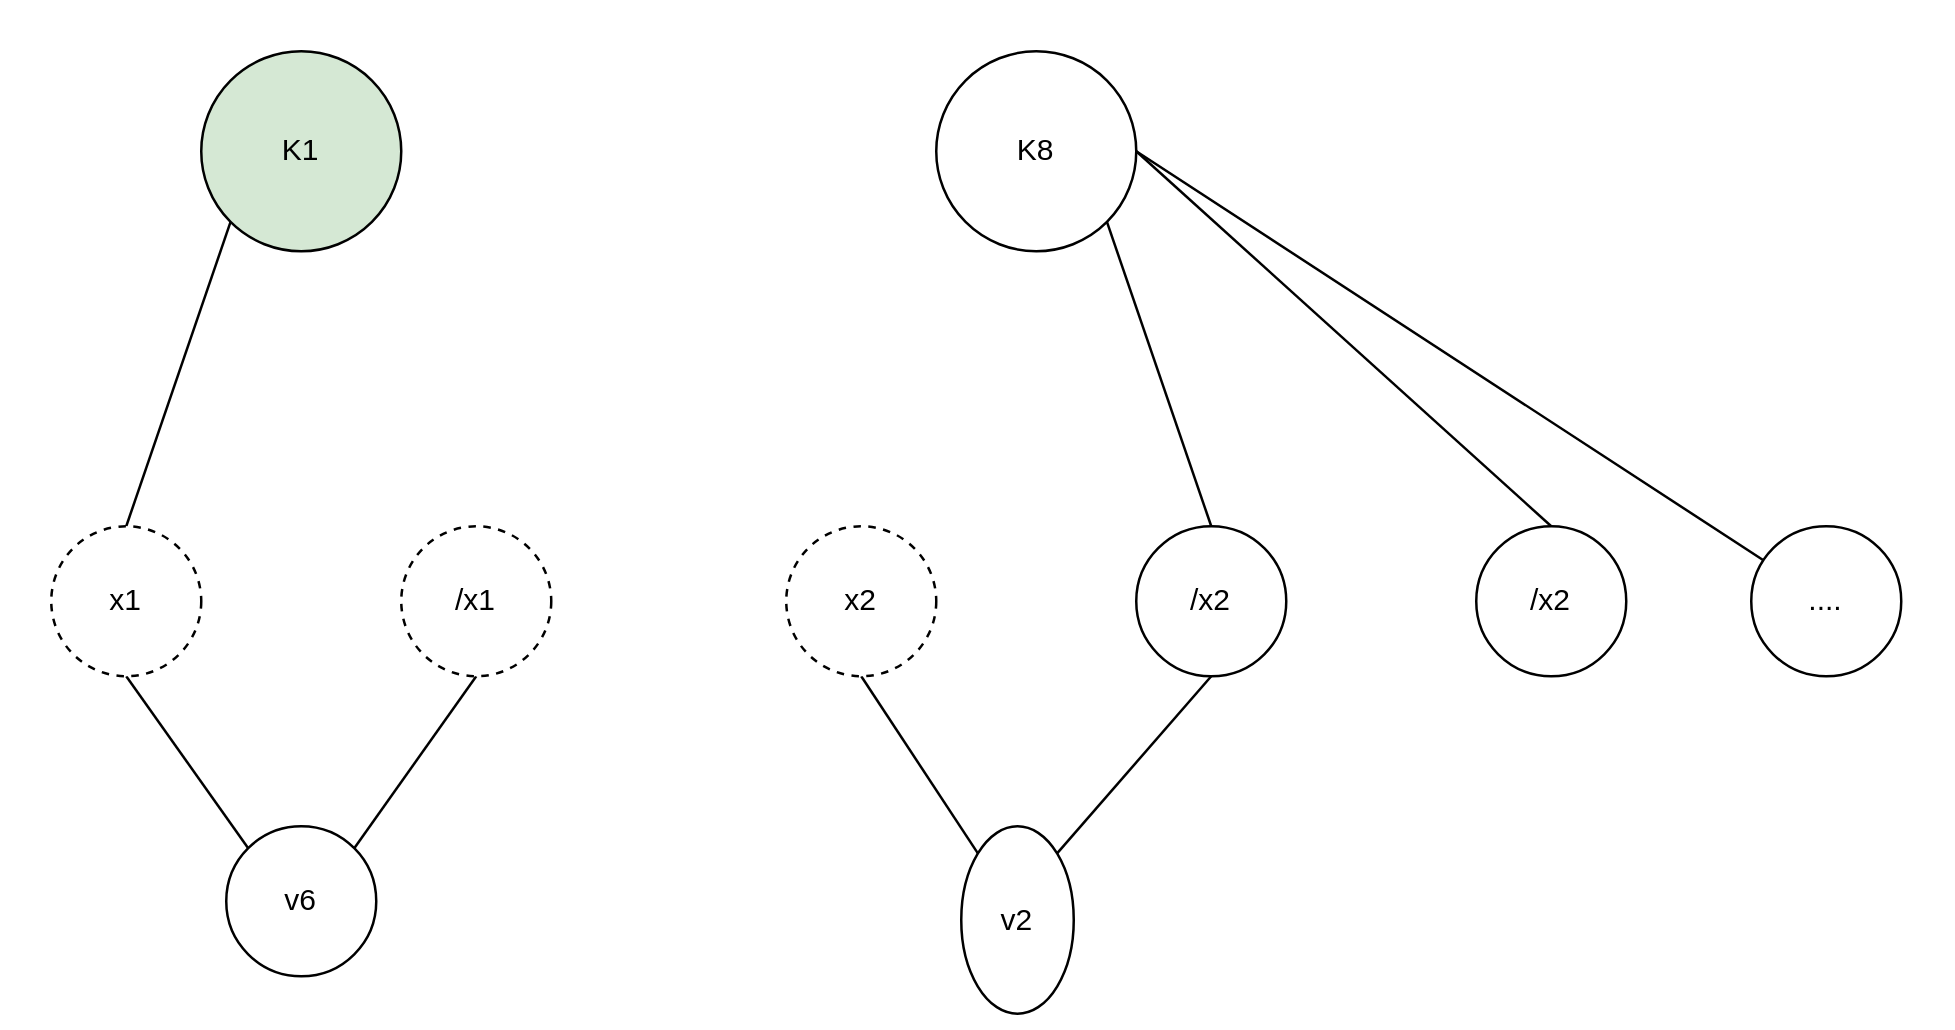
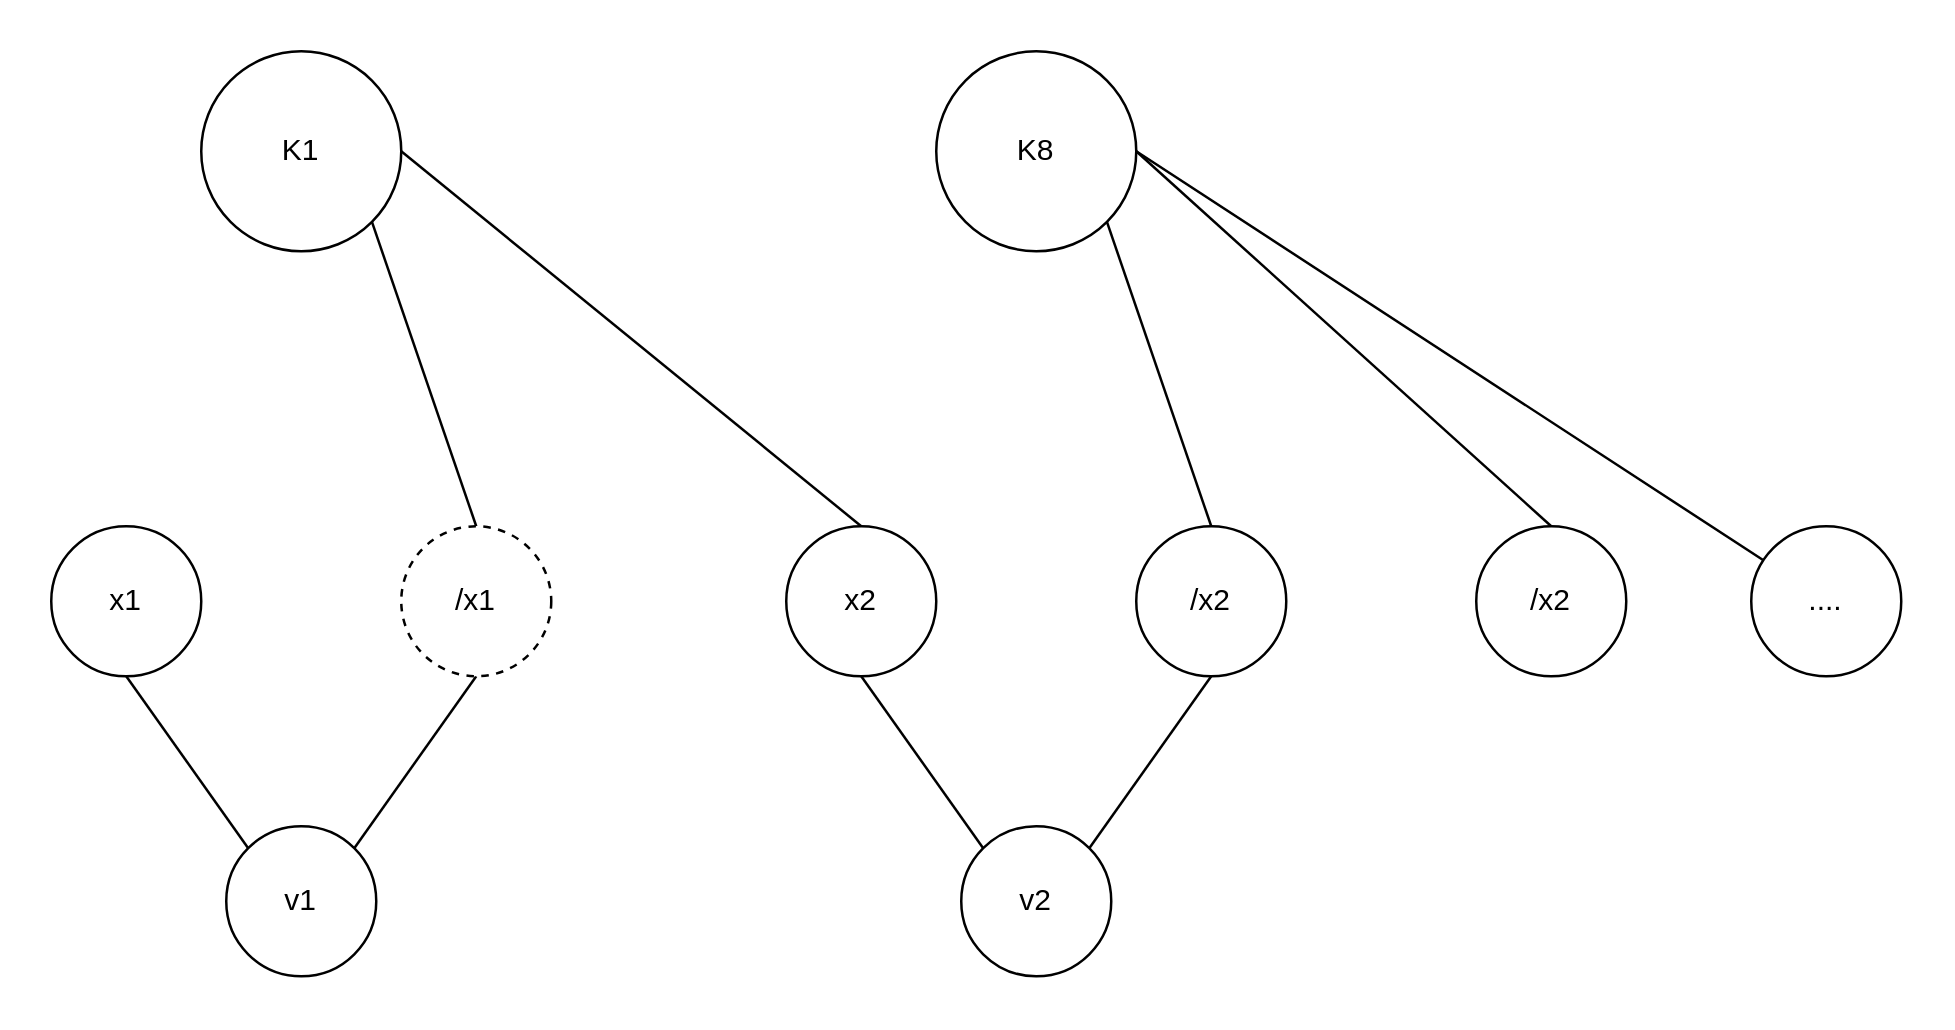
(301, 151) -> (301, 151)
none -> (631, 338)
(179, 374) -> none
none -> (424, 374)
(126, 601) -> (126, 601)
(861, 601) -> (861, 601)
(301, 901) -> (301, 901)
(1018, 920) -> (1036, 901)
